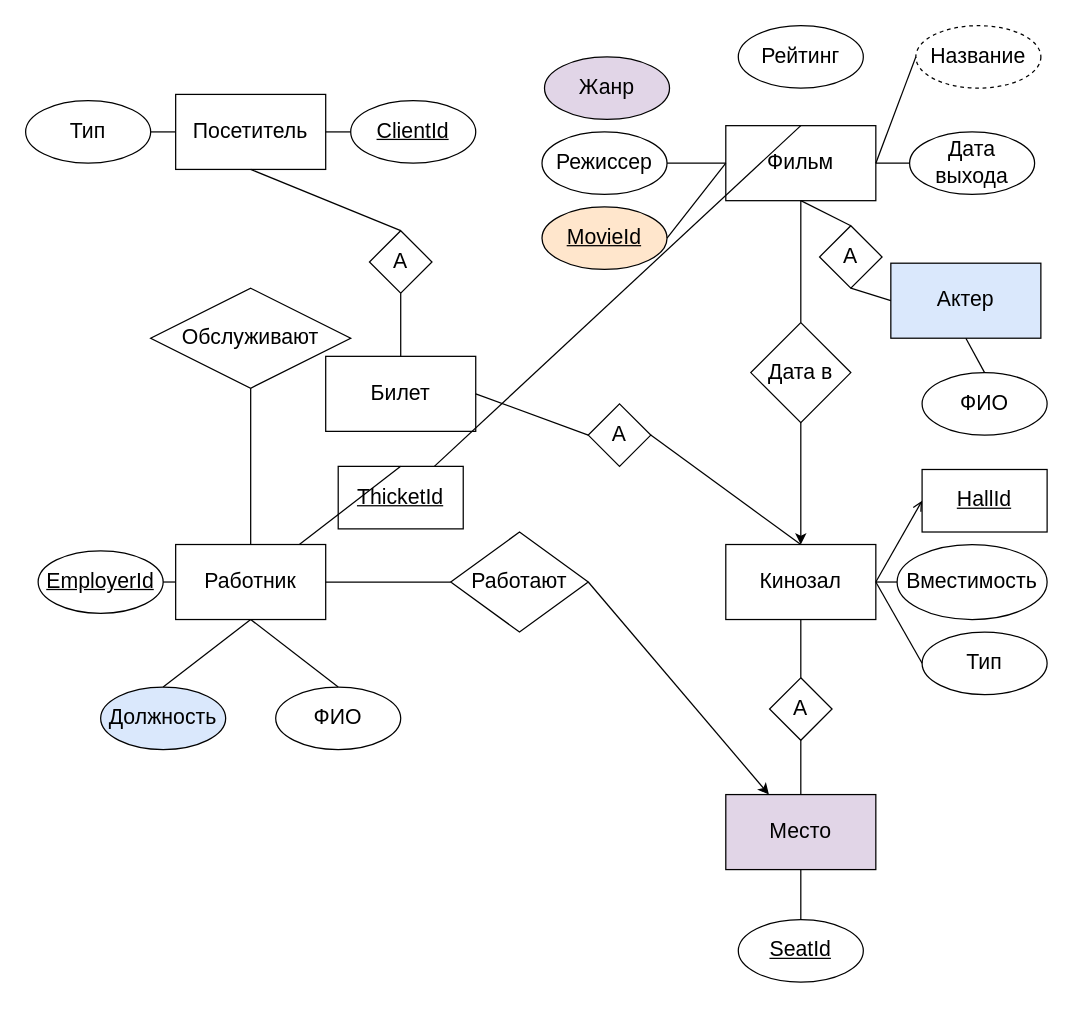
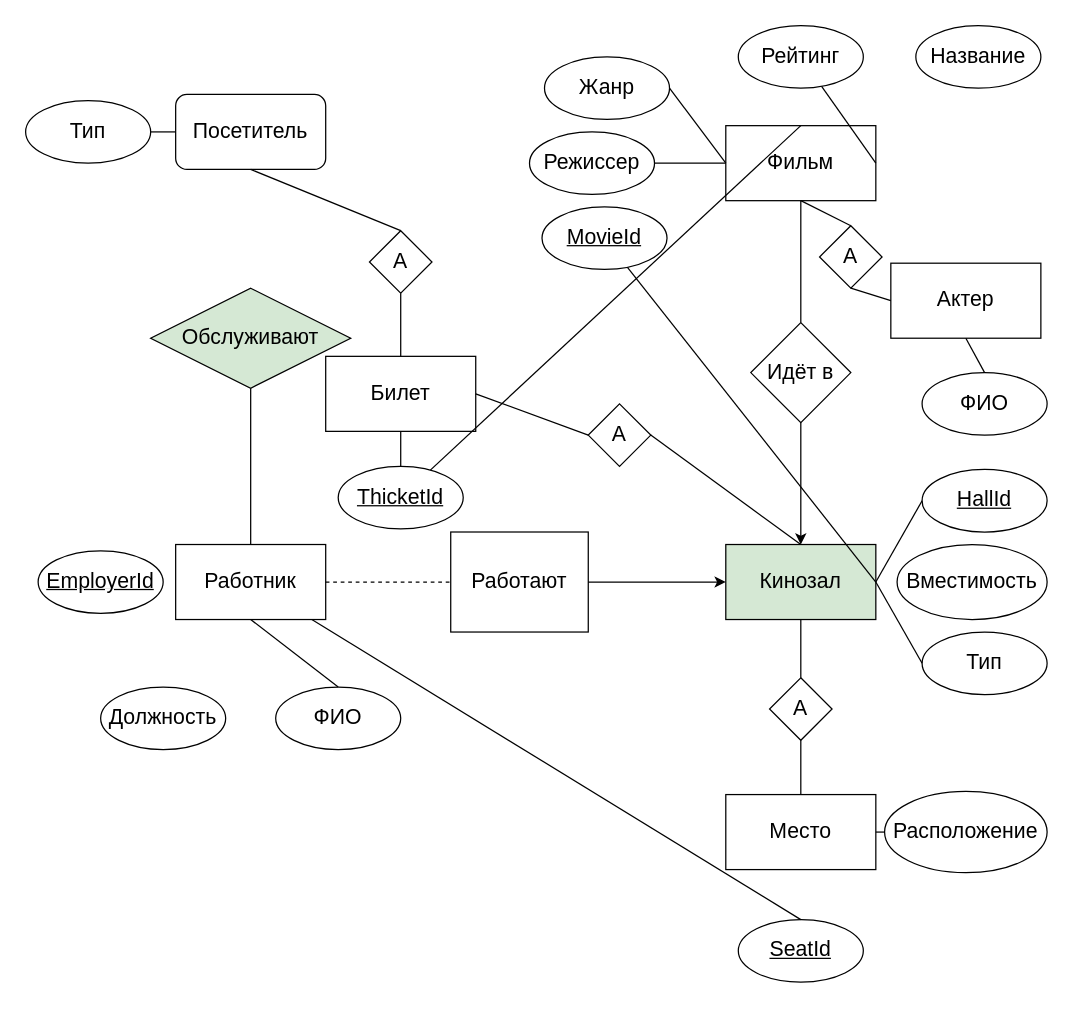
(978, 57) -> (978, 57)
(607, 88) -> (607, 88)
(896, 110) -> (848, 124)
none -> (697, 125)
(251, 132) -> (251, 132)
(338, 132) -> none
(413, 132) -> none
(604, 163) -> (592, 163)
(893, 163) -> none
(972, 163) -> none
(696, 201) -> none
(604, 238) -> (604, 238)
(966, 301) -> (966, 301)
(251, 338) -> (251, 338)
(801, 373) -> (801, 373)
(401, 498) -> (401, 498)
(984, 501) -> (984, 501)
(350, 505) -> (401, 449)
(919, 506) -> (919, 505)
(169, 582) -> none
(389, 582) -> (389, 582)
(519, 582) -> (519, 582)
(801, 582) -> (801, 582)
(887, 582) -> (713, 376)
(206, 654) -> none
(676, 685) -> (652, 582)
(163, 718) -> (163, 718)
(801, 832) -> (801, 832)
none -> (880, 832)
none -> (966, 832)
(801, 894) -> (557, 770)
